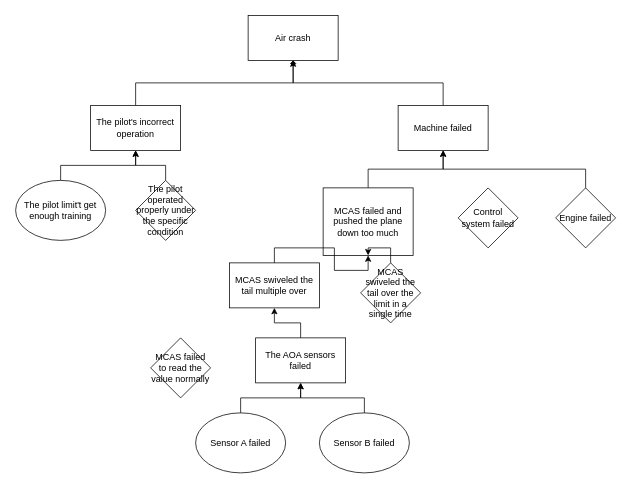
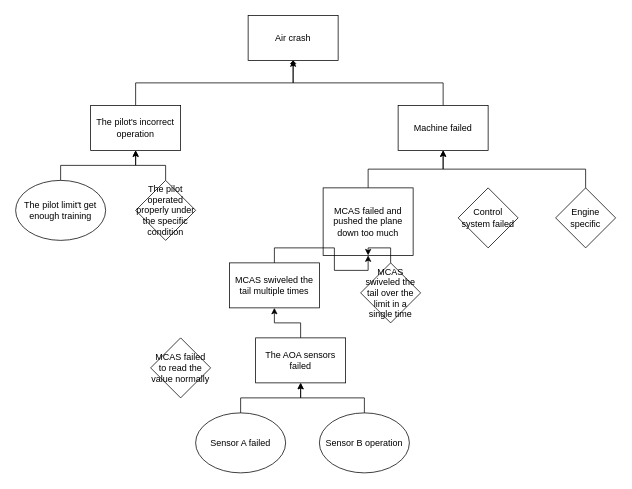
(585, 218) -> (585, 218)
(274, 285) -> (274, 285)
(364, 443) -> (364, 443)
